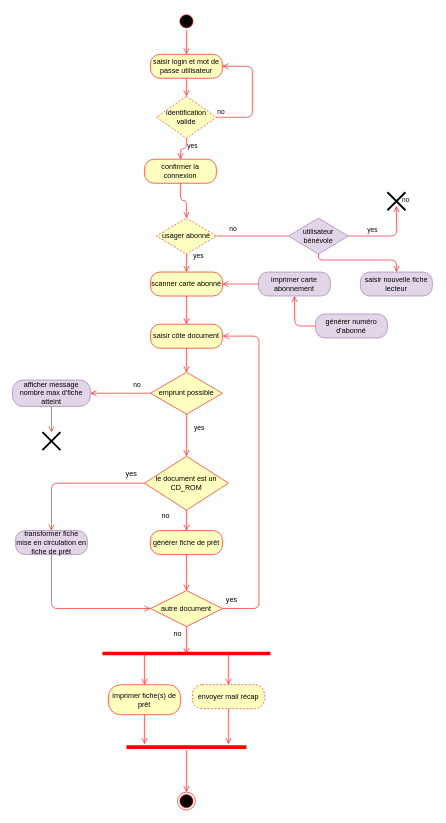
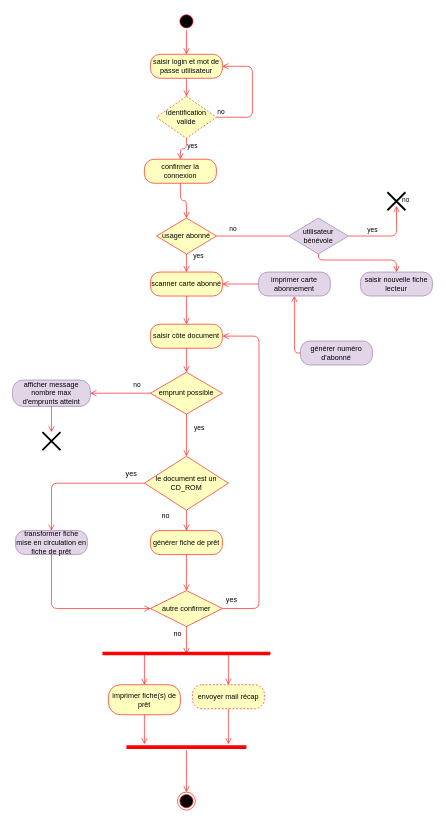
(186, 236) -> (186, 236)
(351, 326) -> (336, 353)
(51, 393) -> (51, 393)
(186, 609) -> (186, 609)
